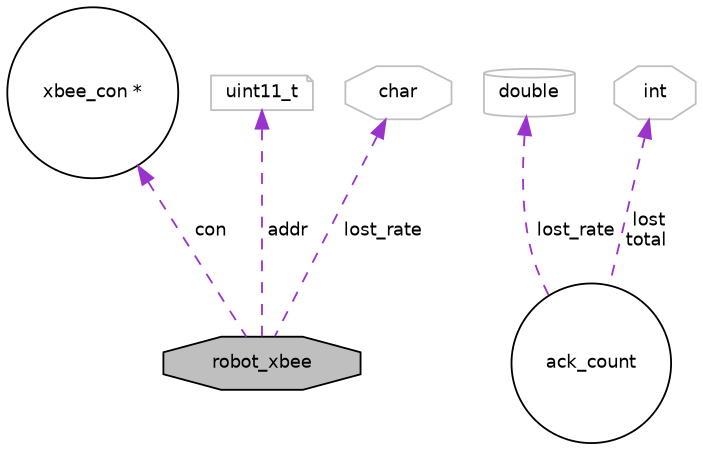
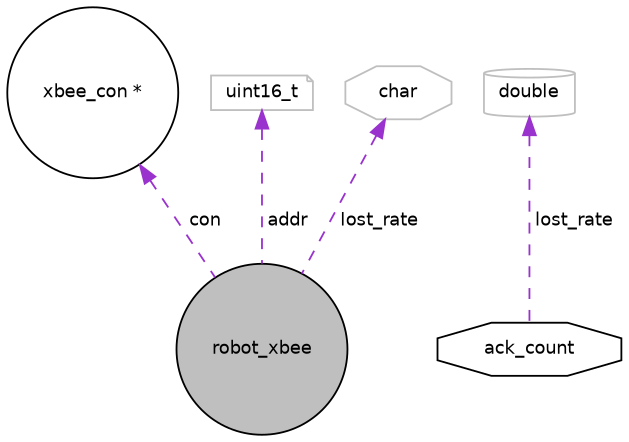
(262, 93) -> (262, 93)
(655, 93) -> none
(262, 363) -> (262, 349)
(591, 363) -> (529, 349)
